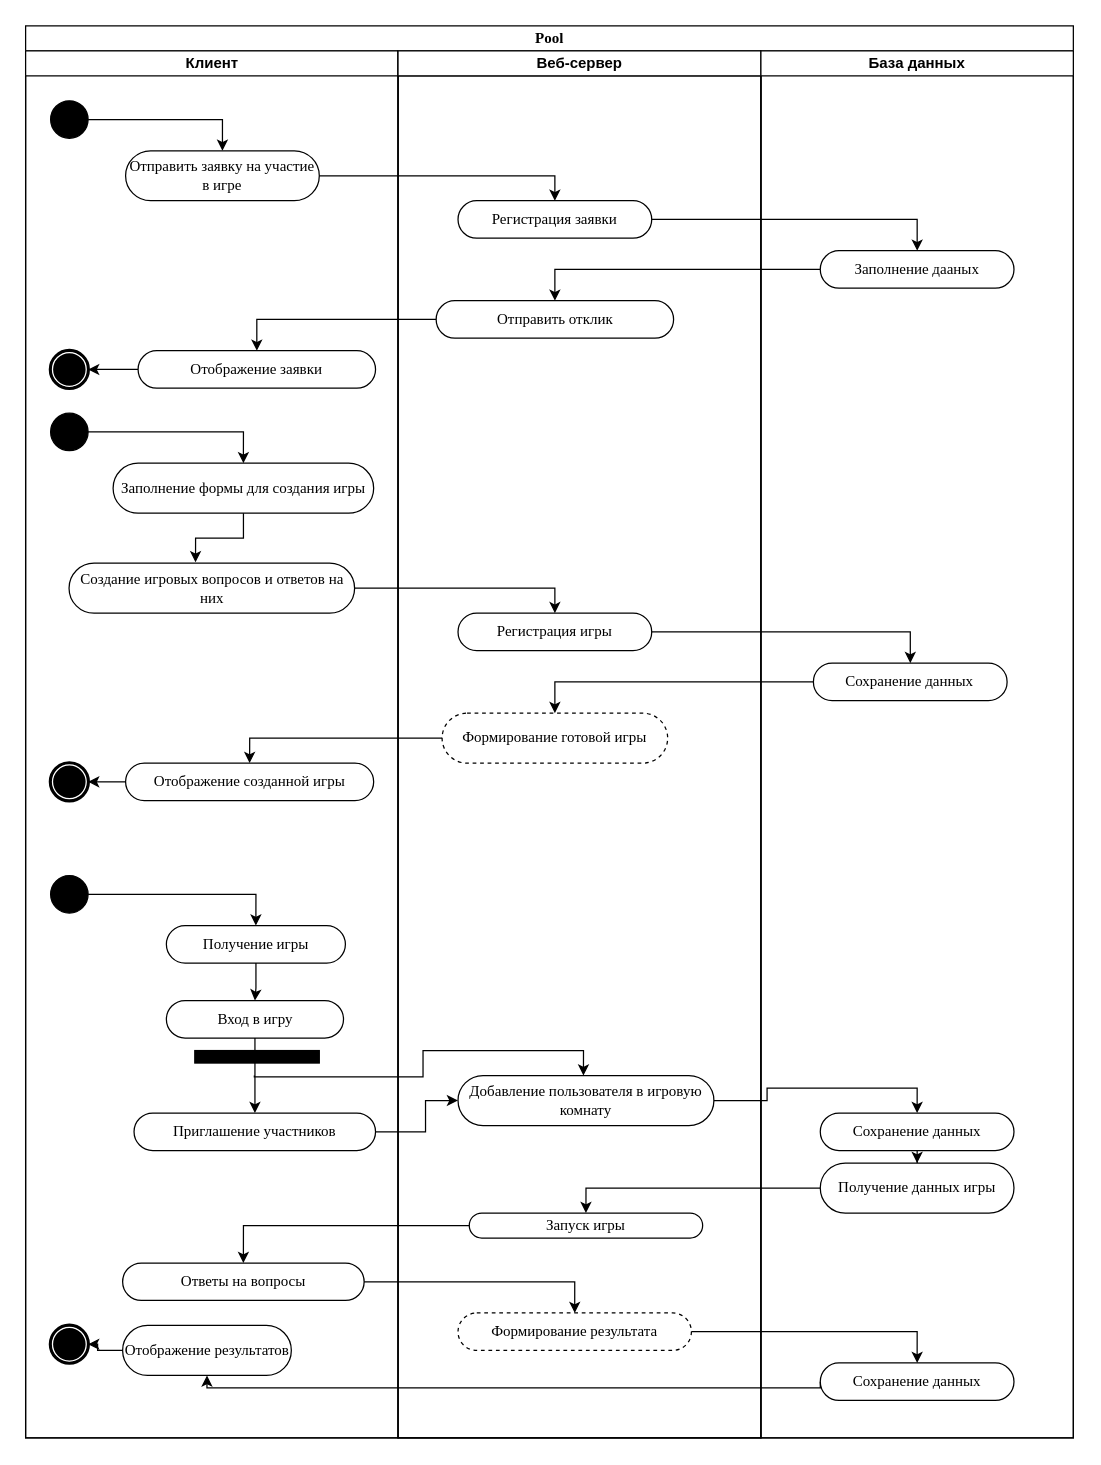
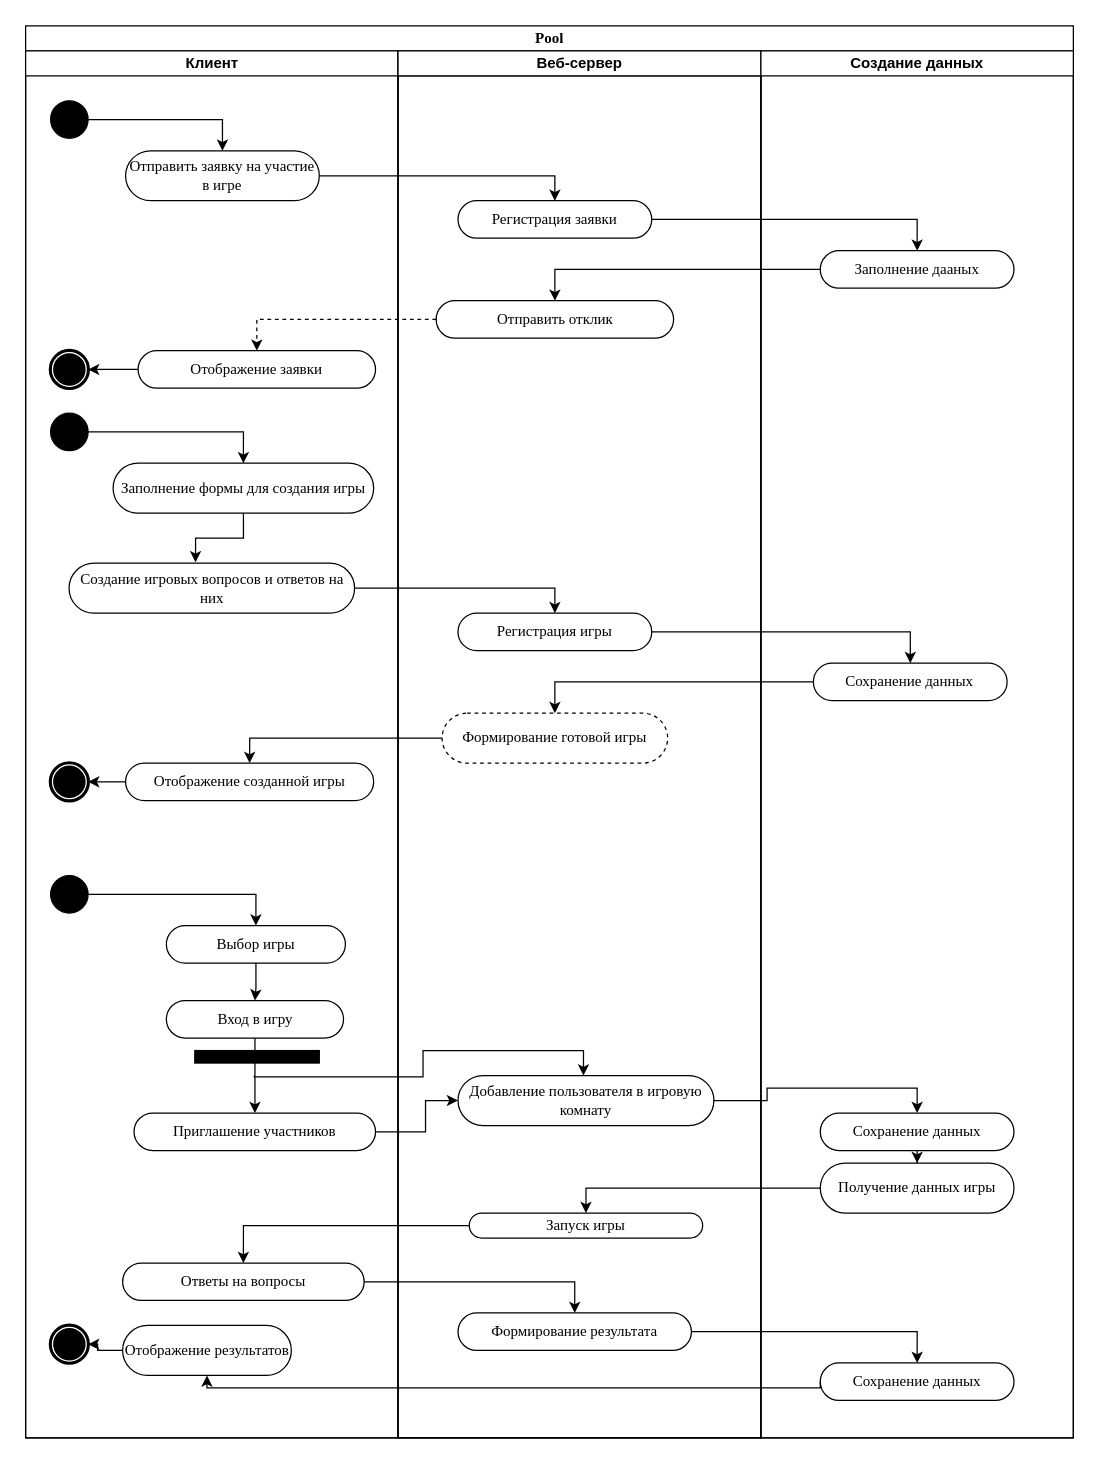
(918, 63) -> (918, 63)
(334, 319) -> (334, 319)
(256, 944) -> (256, 944)
(575, 1332) -> (575, 1332)
